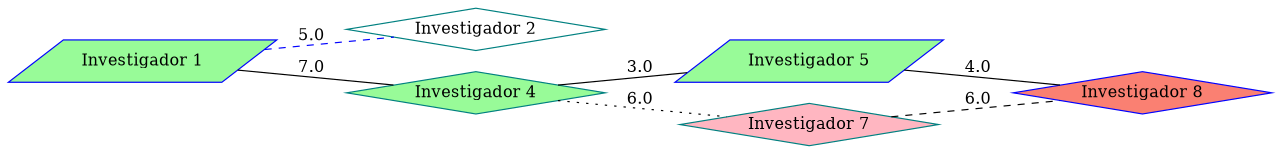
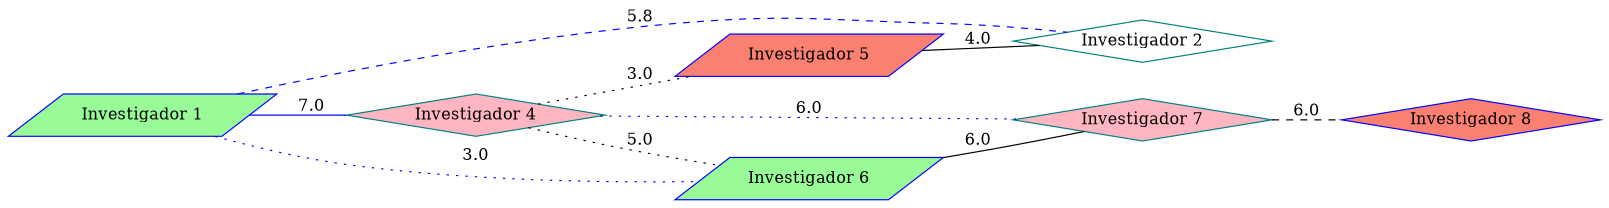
(312, 36) -> (640, 17)
(809, 61) -> (809, 55)
(316, 78) -> (298, 115)
(982, 78) -> (981, 48)
(623, 79) -> (615, 90)
(476, 93) -> (476, 115)
(642, 109) -> (809, 117)
none -> (809, 179)
